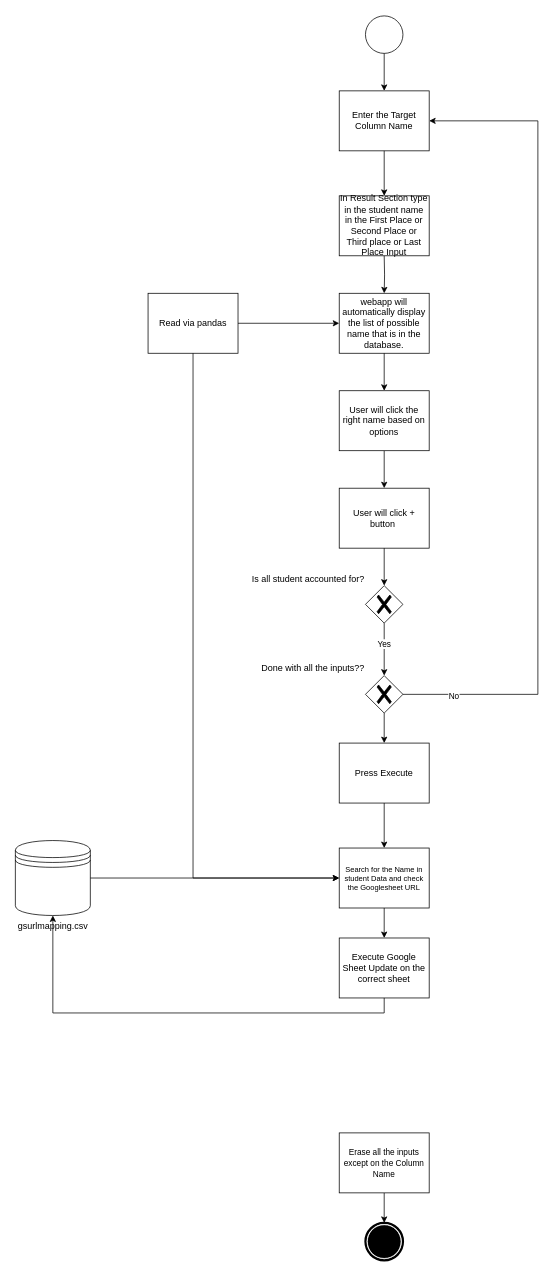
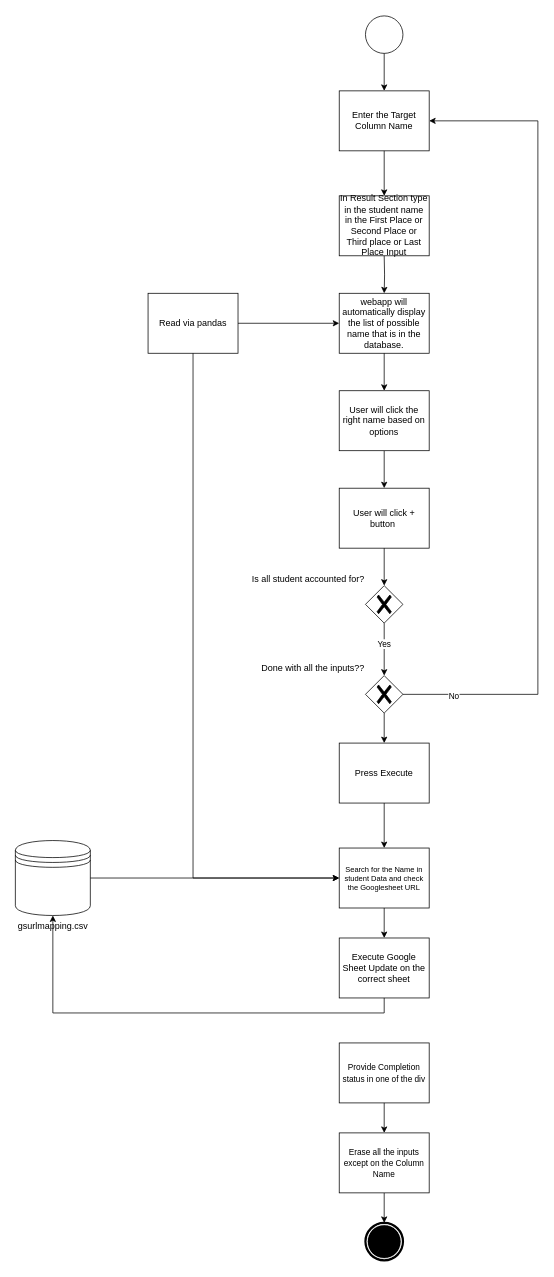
none -> (384, 1073)
none -> (384, 1115)
